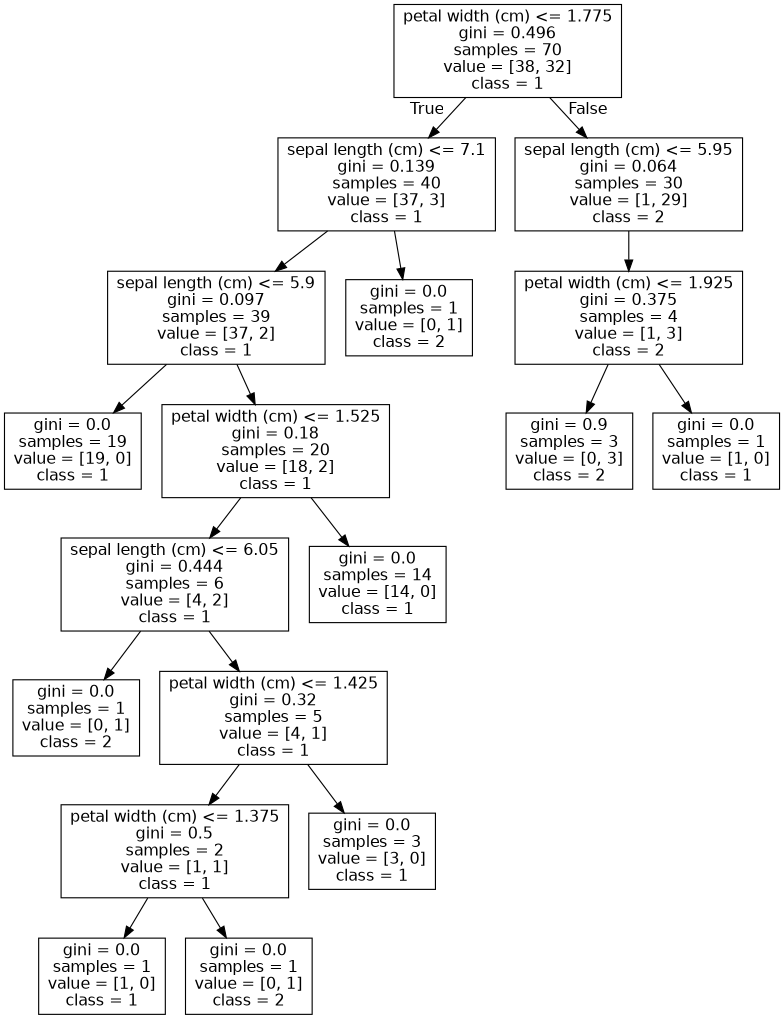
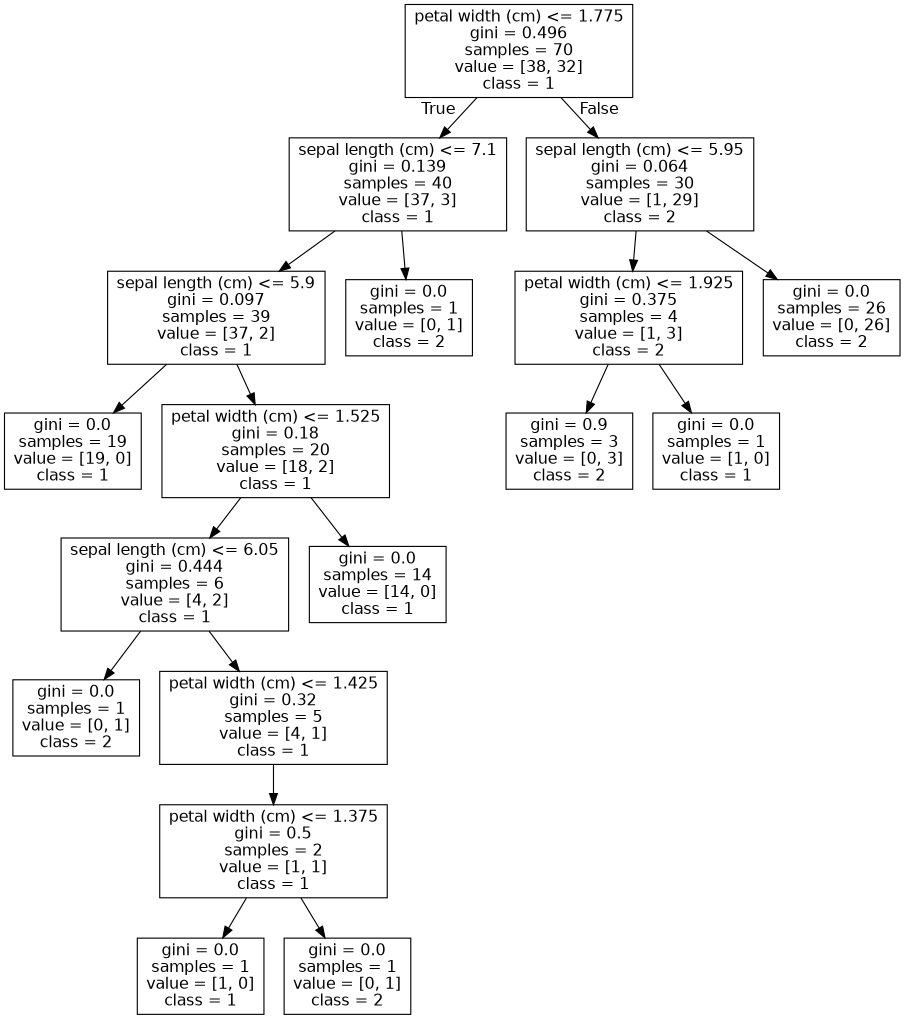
none -> (832, 318)
(372, 851) -> none
